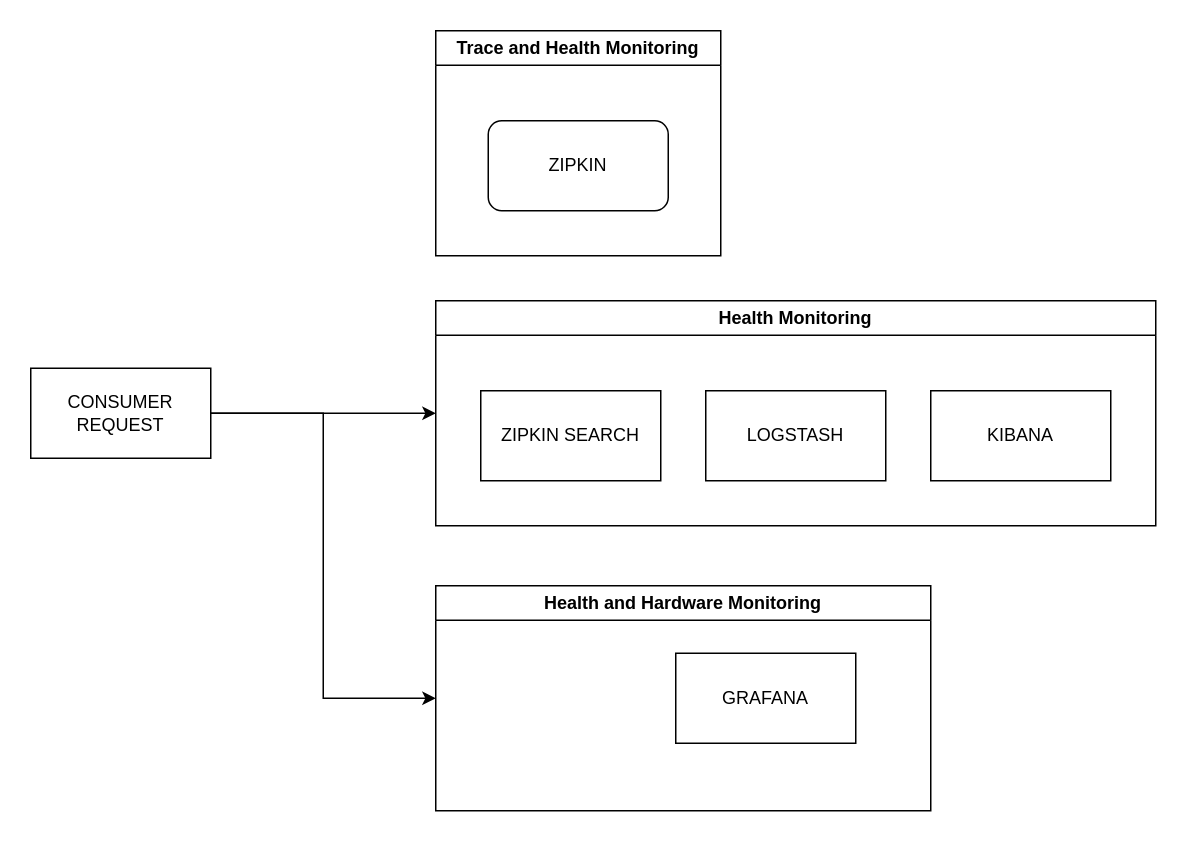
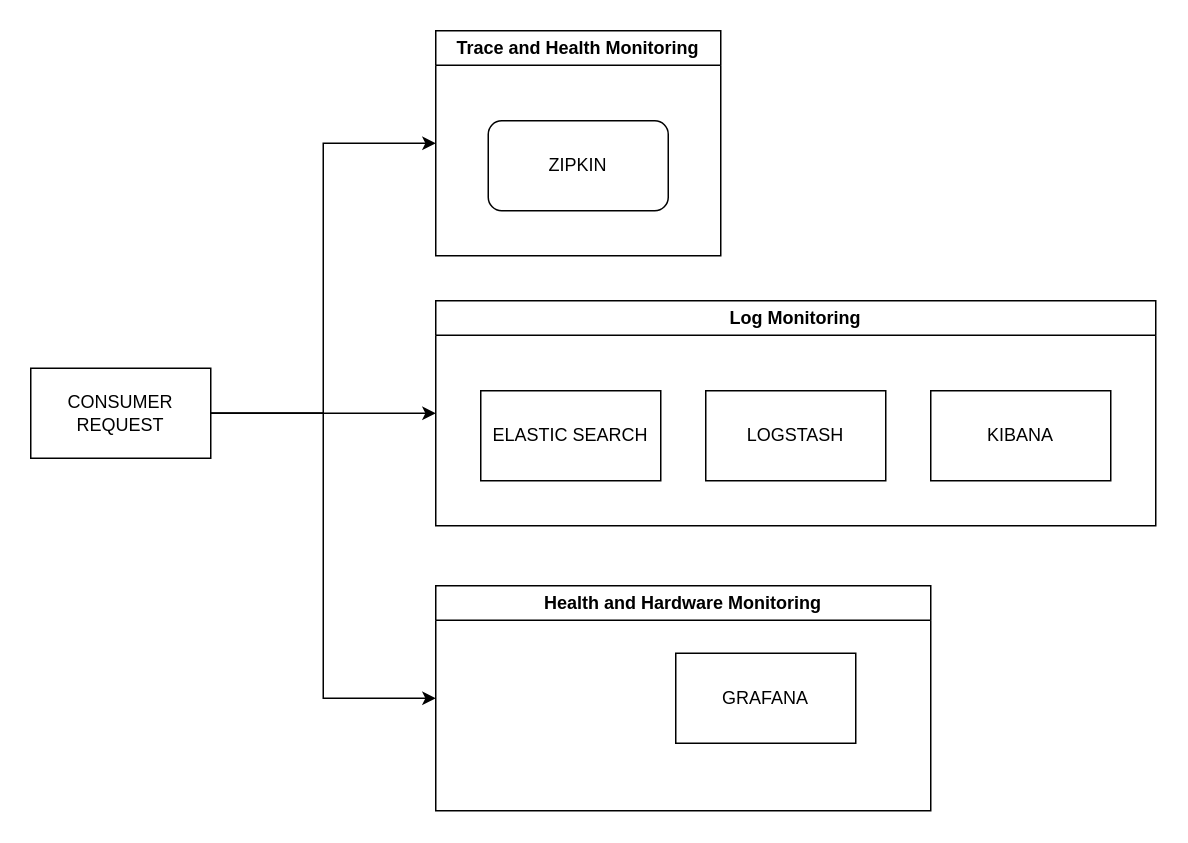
none -> (323, 226)
(796, 319) -> (796, 319)
(571, 436) -> (571, 436)
